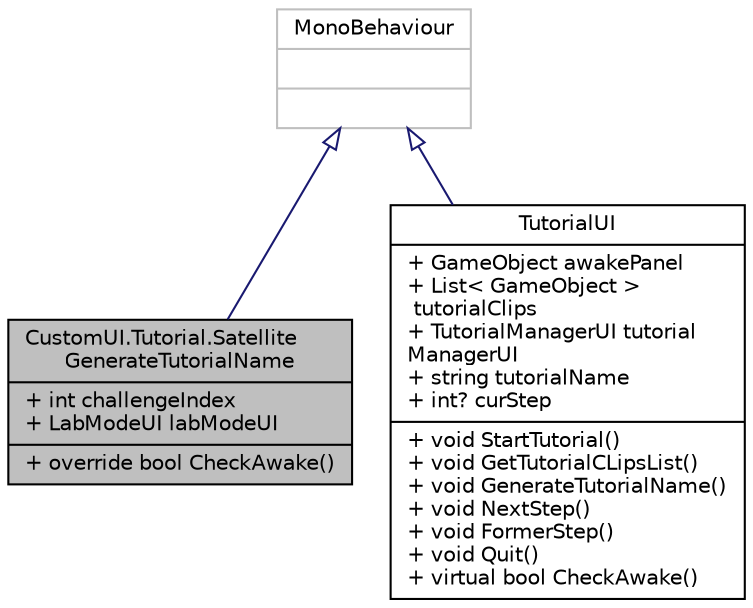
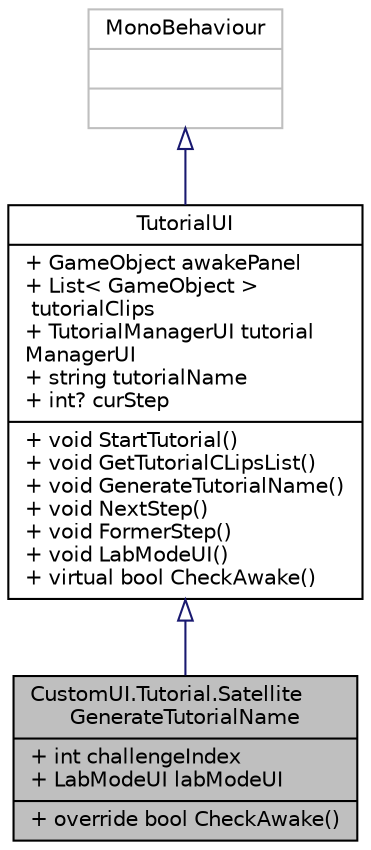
(279, 233) -> (185, 648)
(474, 555) -> (127, 555)
